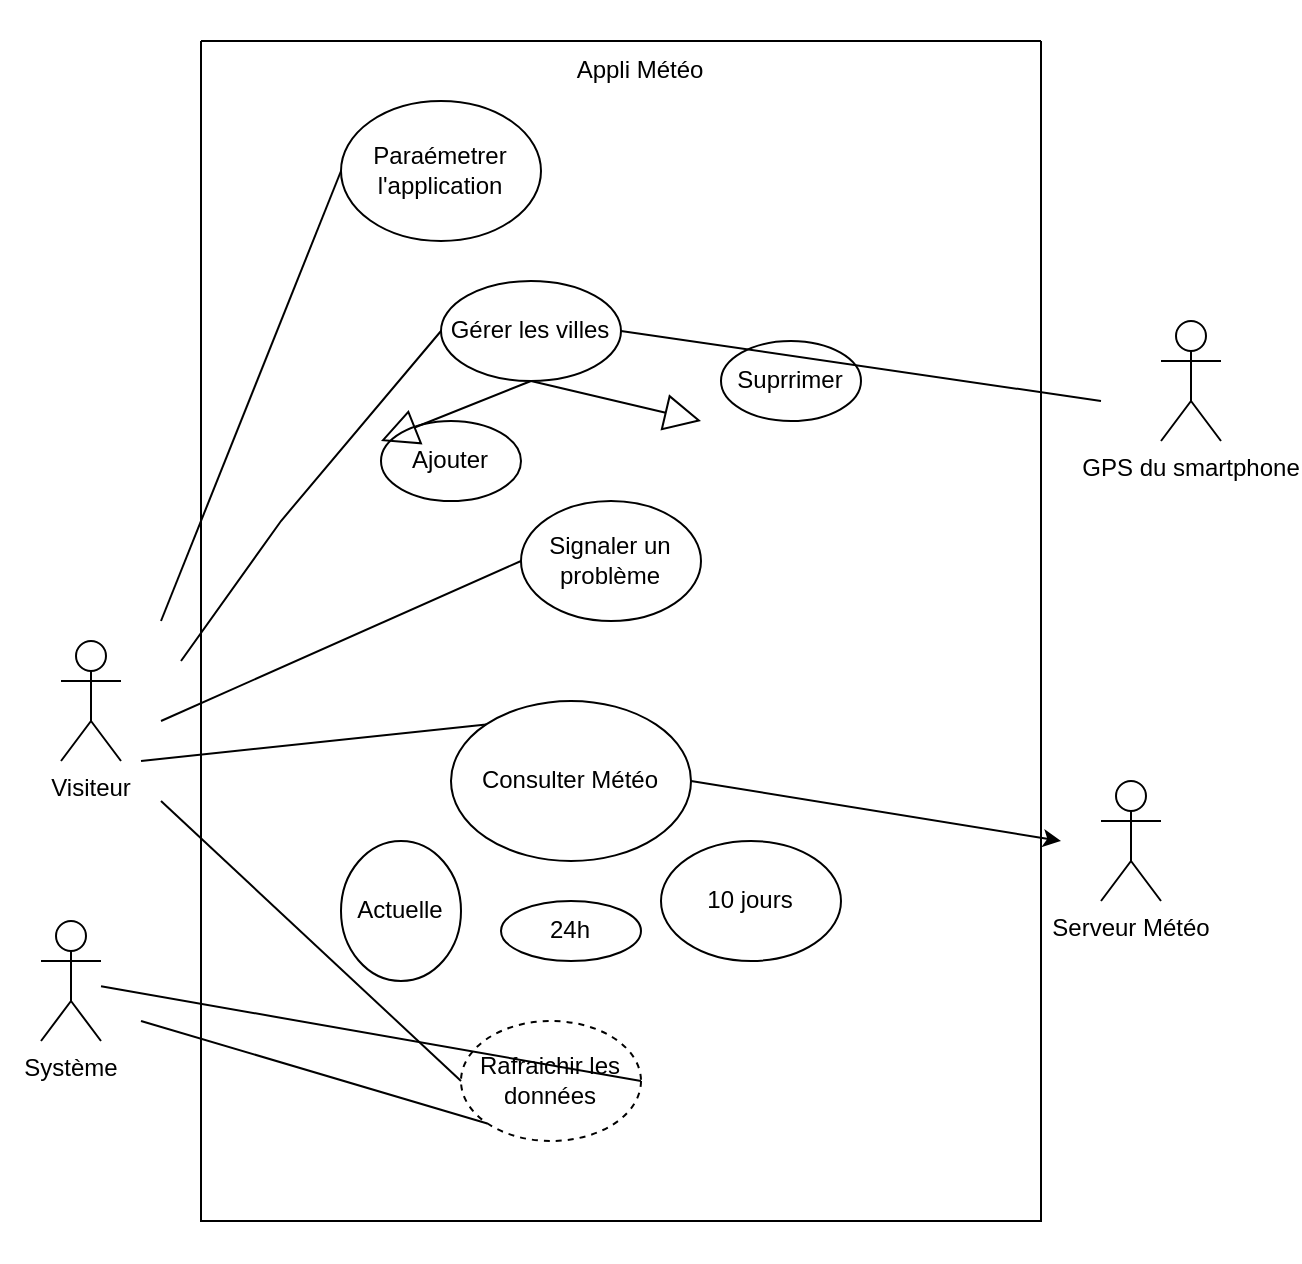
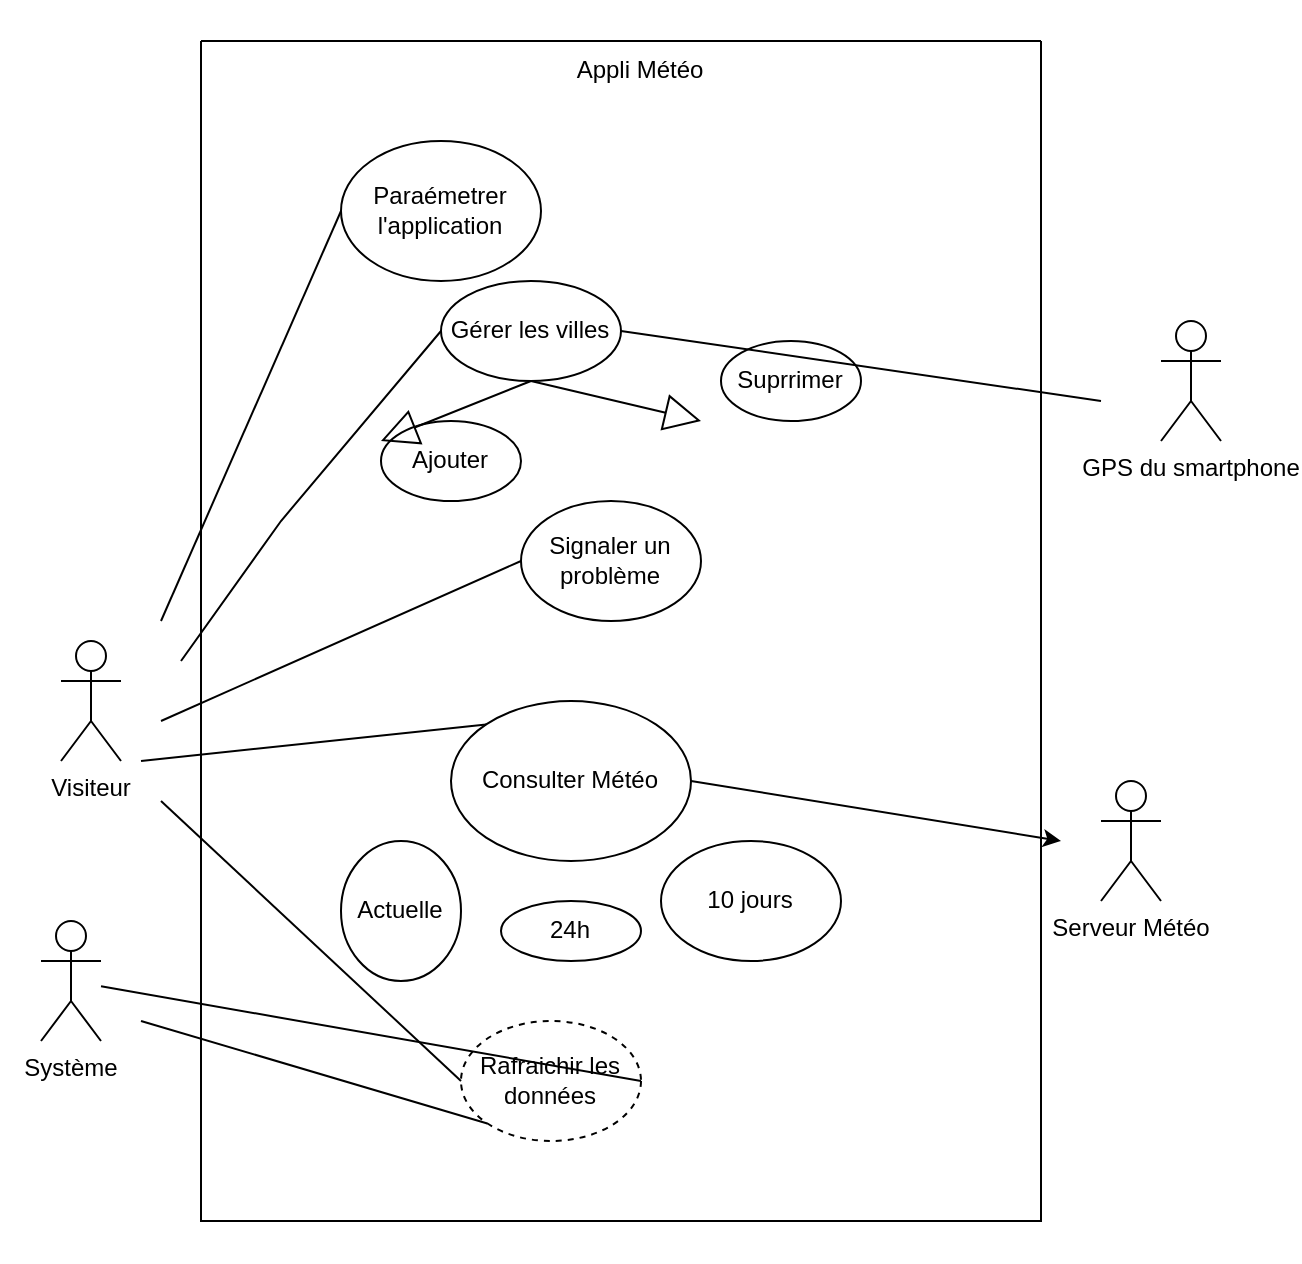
(441, 171) -> (441, 211)
